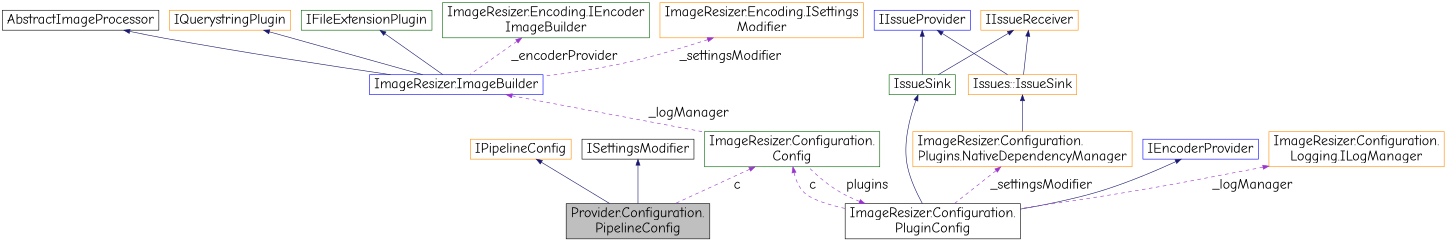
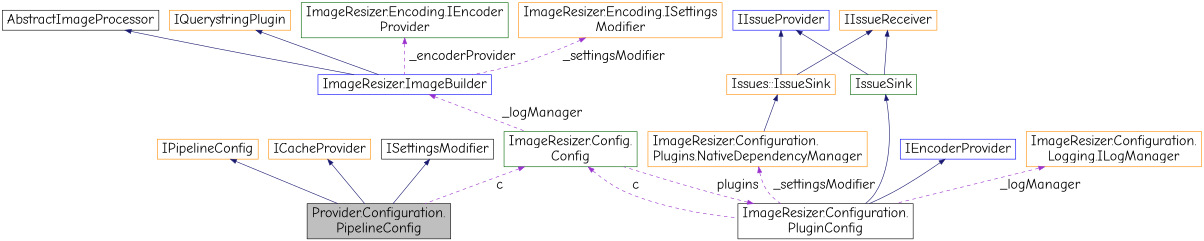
(367, 20) -> none
(546, 20) -> (405, 20)
none -> (320, 149)
(792, 149) -> (571, 149)
